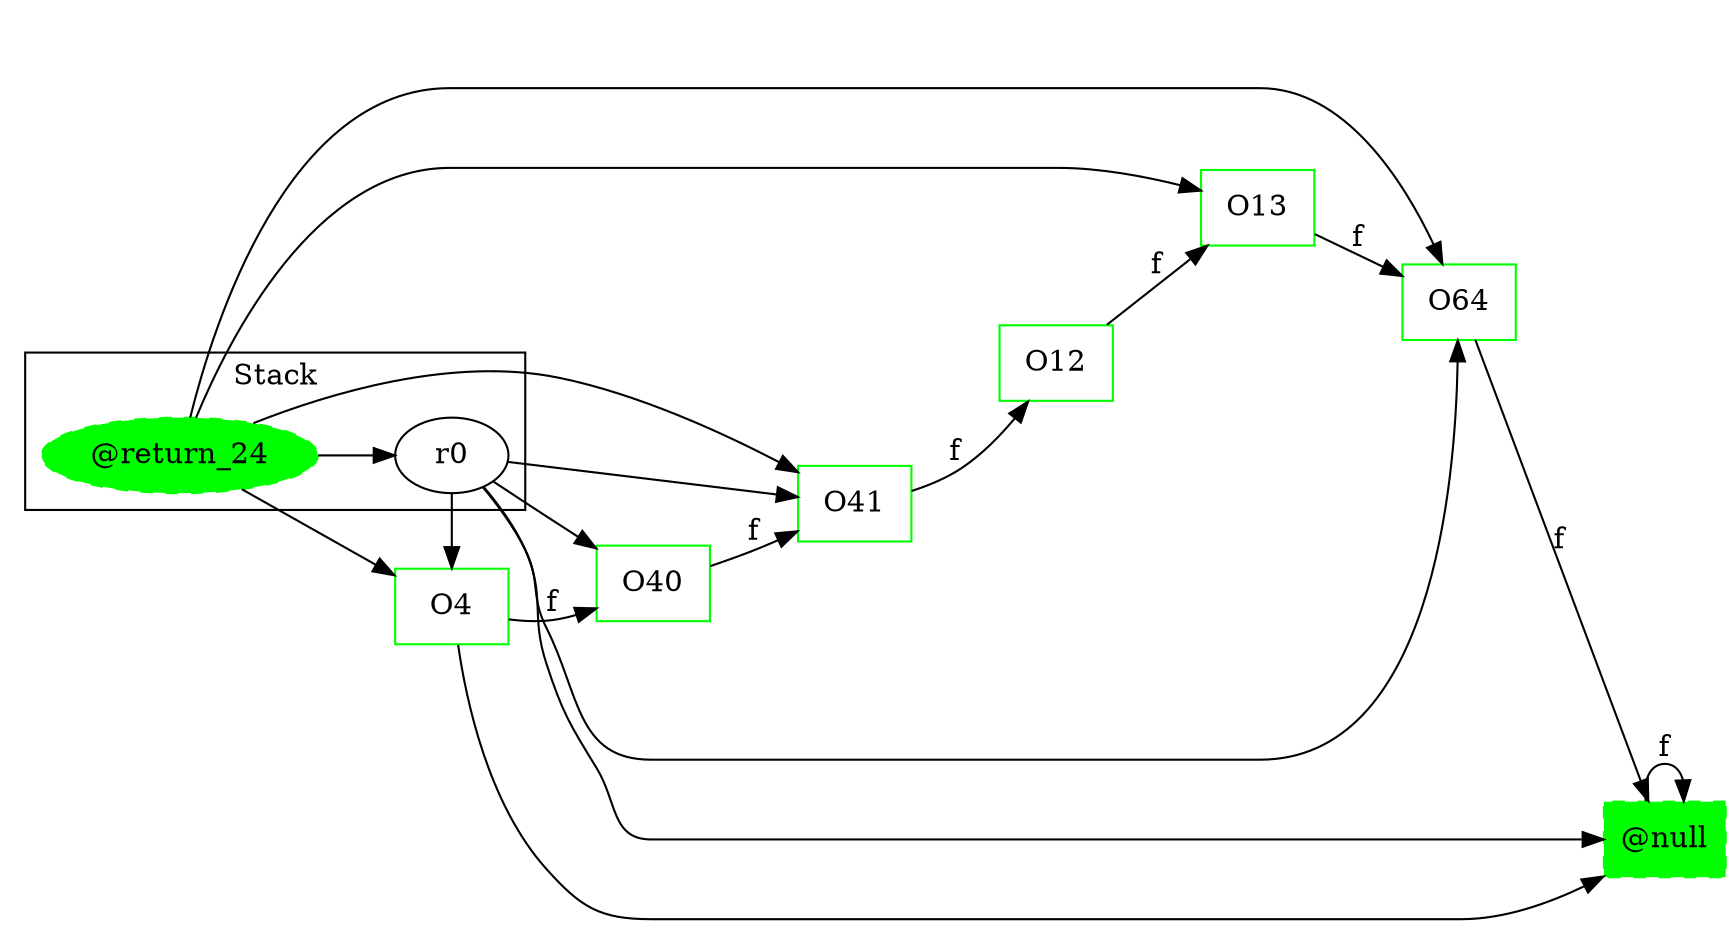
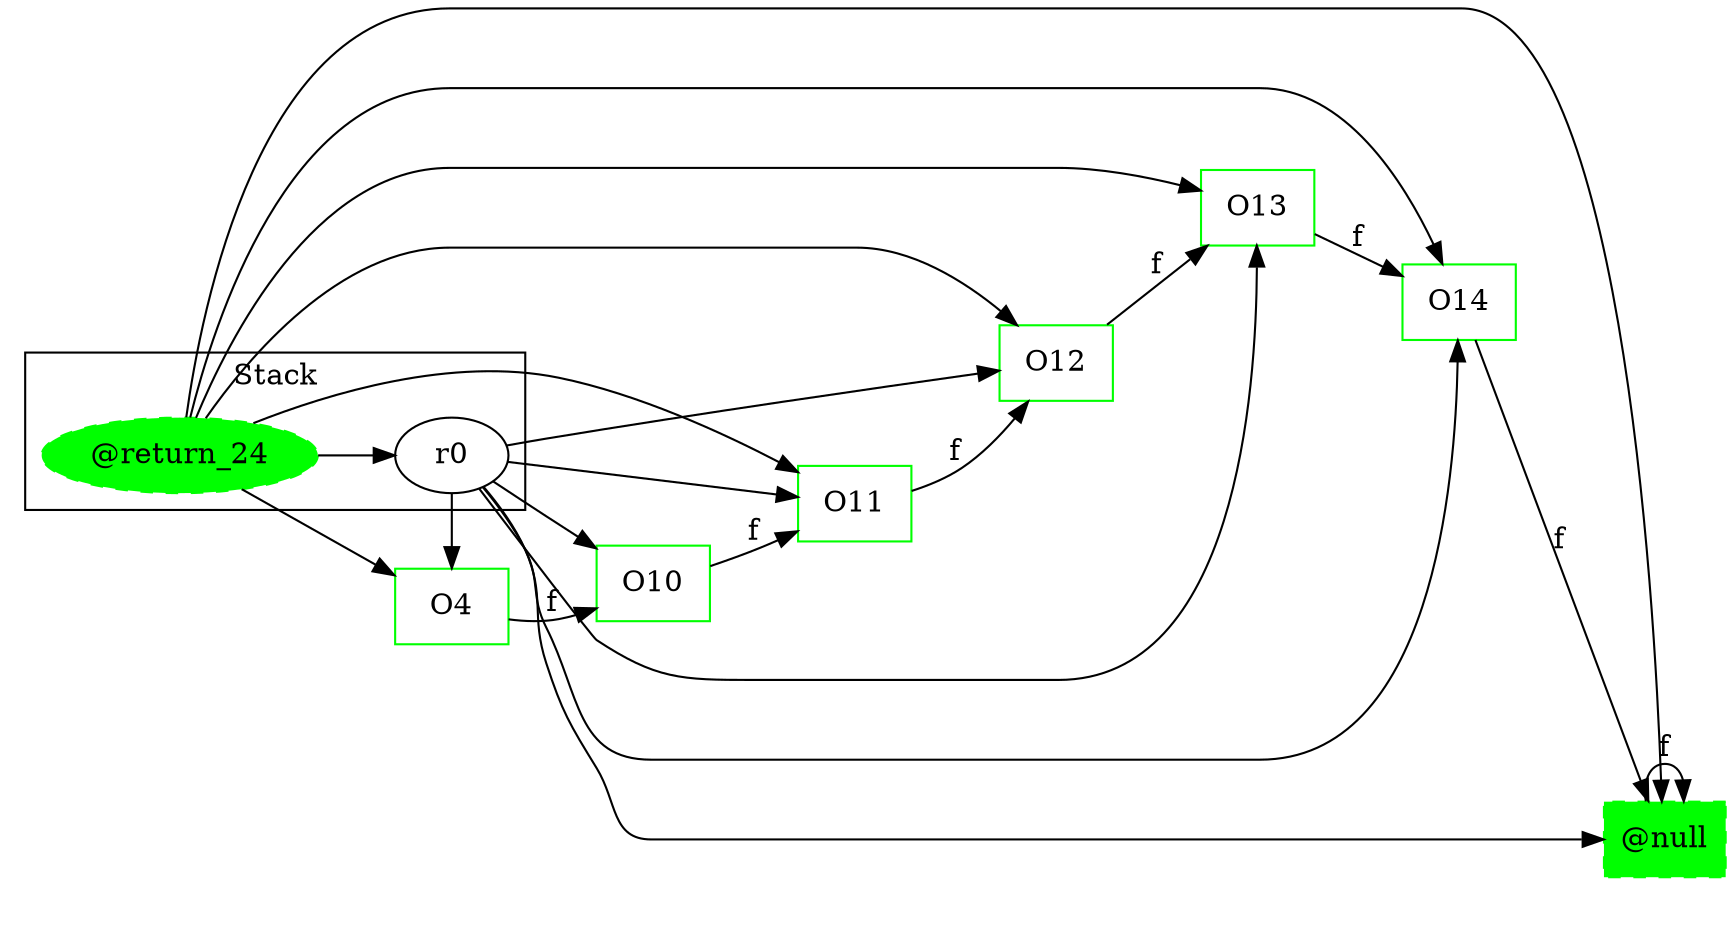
none -> (579, 248)
(1459, 302) -> (1459, 302)
none -> (742, 408)
(855, 504) -> (855, 504)
(653, 583) -> (653, 583)
none -> (979, 680)
(938, 919) -> (1107, 8)
